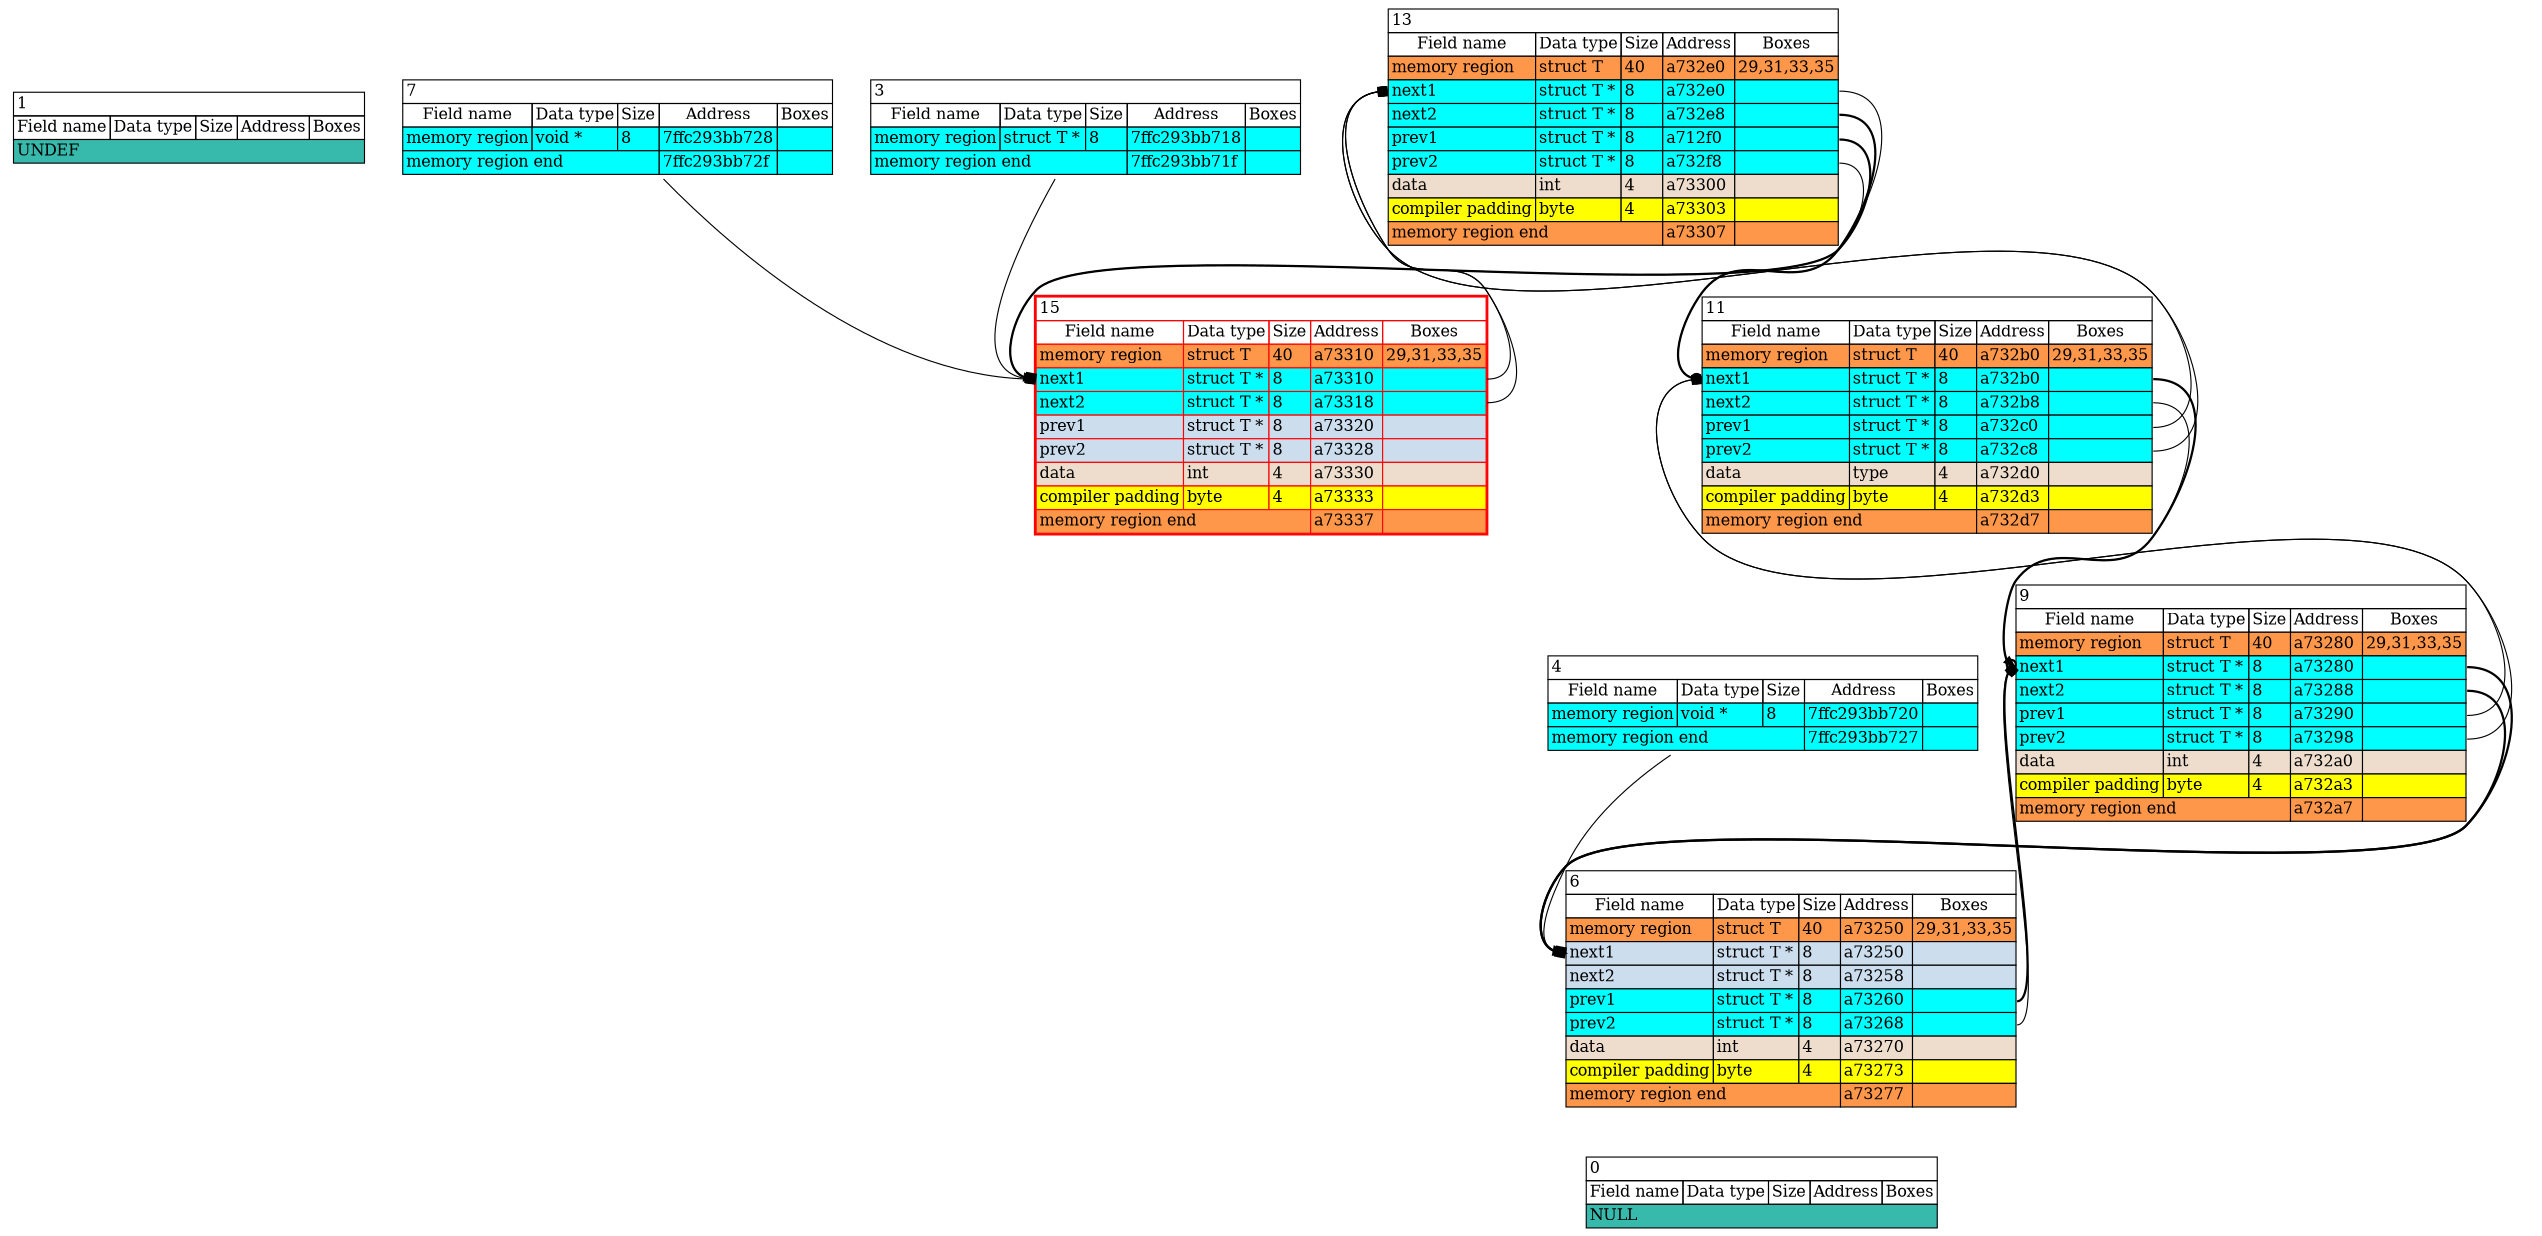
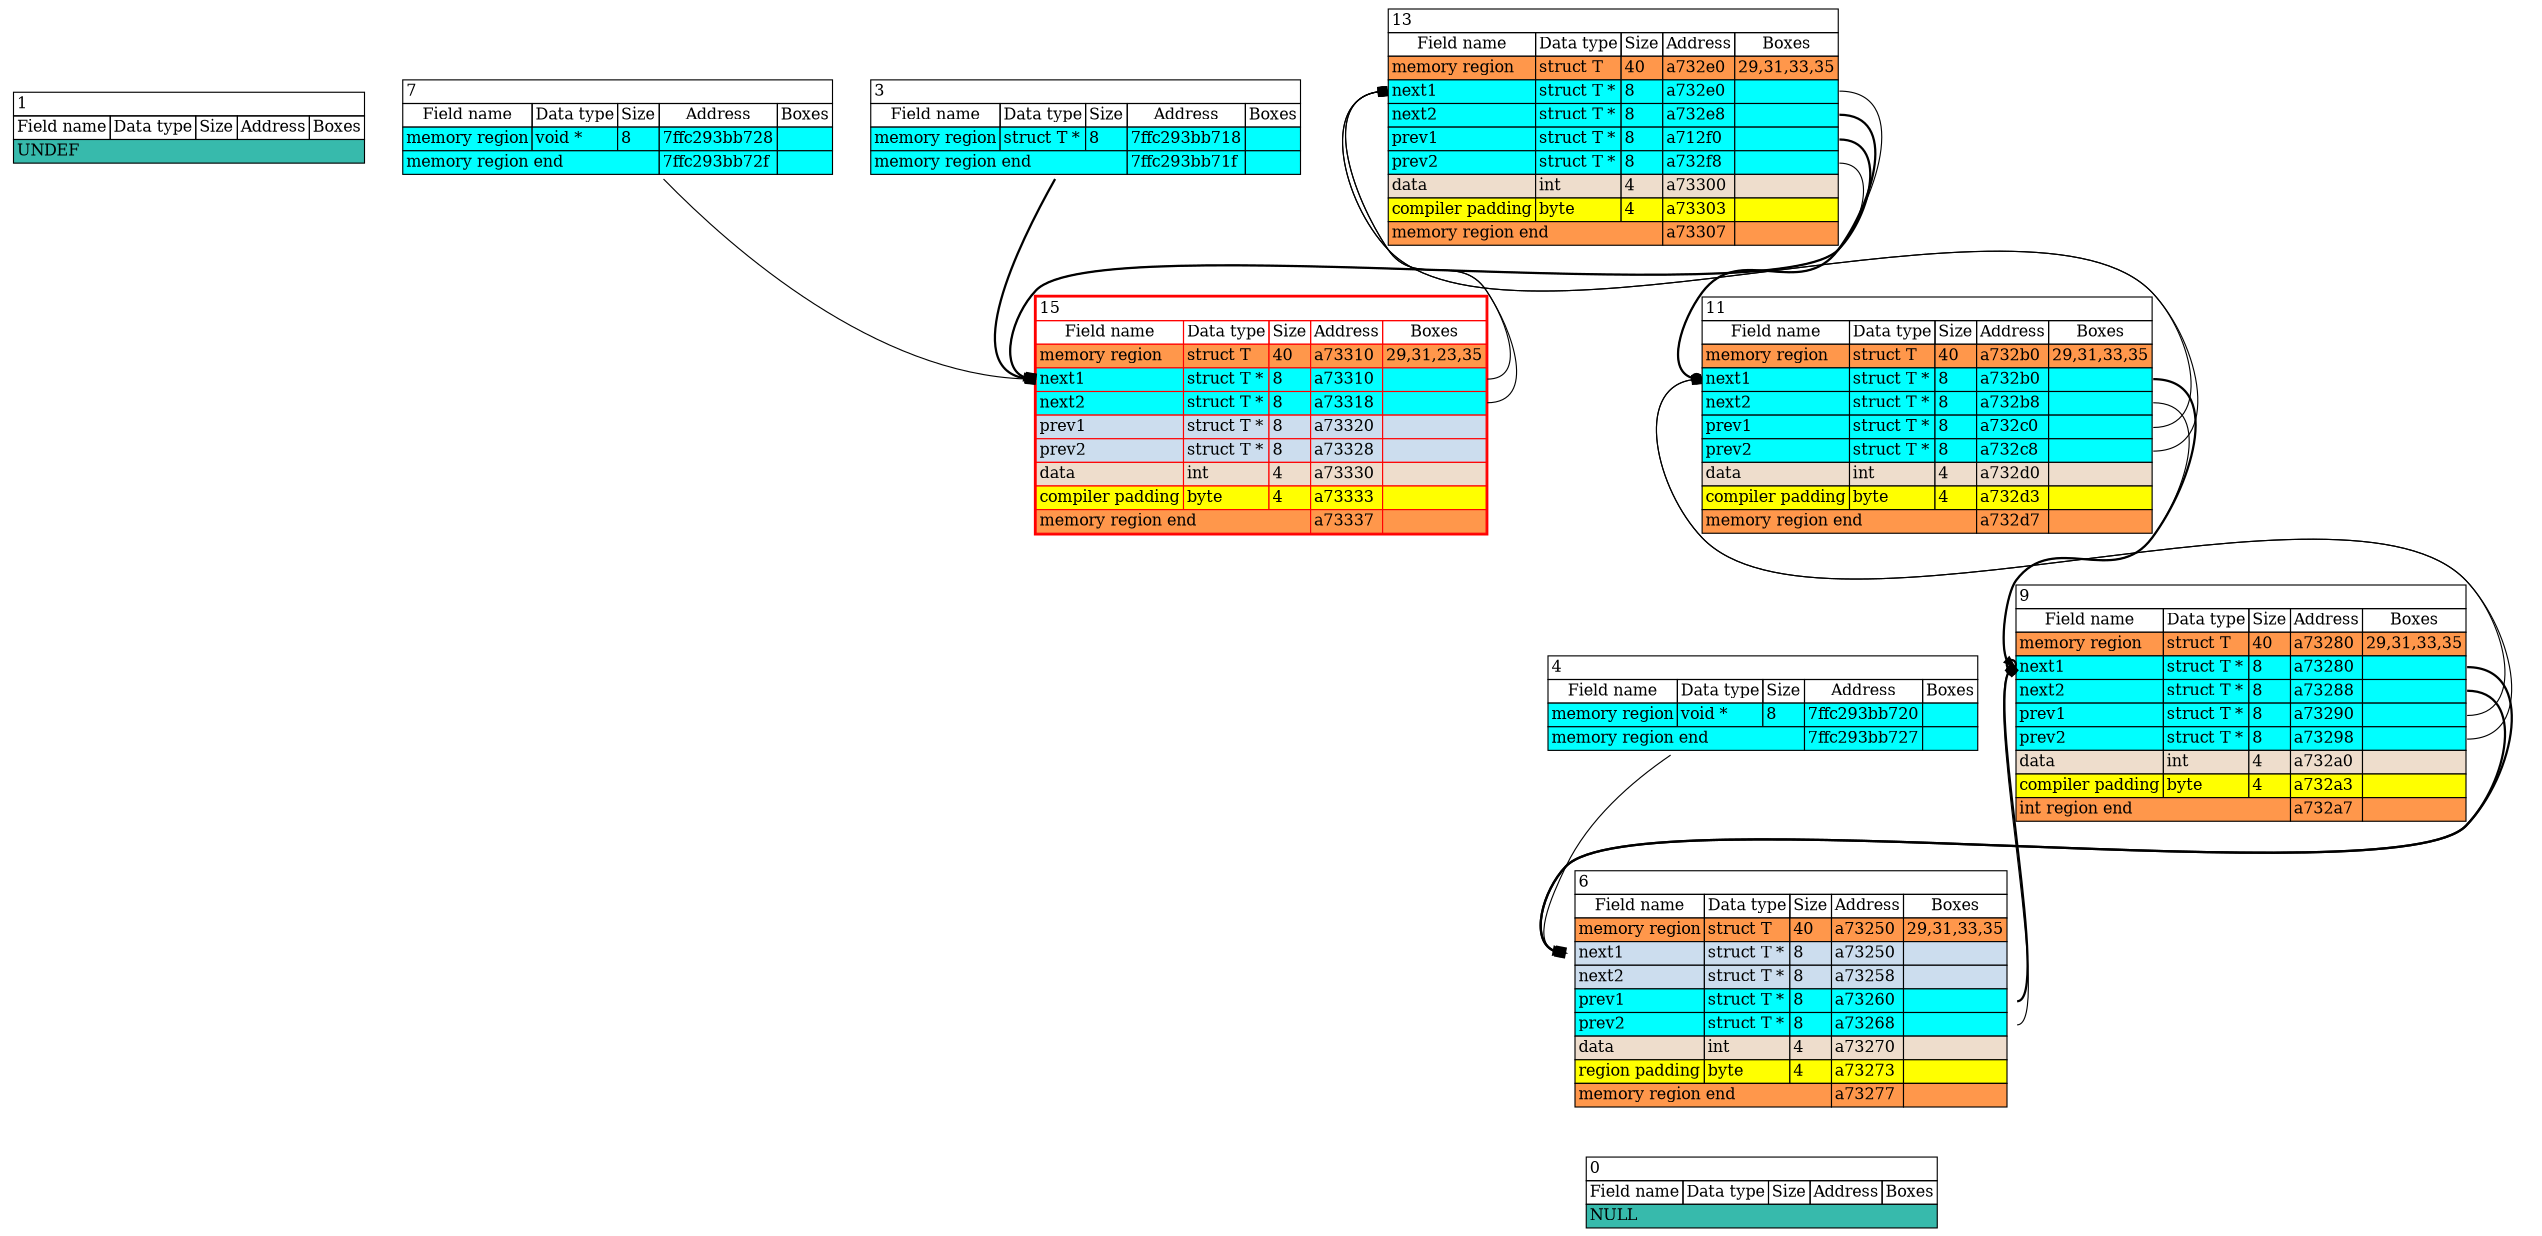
(1007, 281) -> (1007, 281)
(1434, 356) -> (1434, 356)
(1871, 474) -> (1864, 474)
(2098, 809) -> (2076, 809)
(1640, 1071) -> (1640, 1071)
